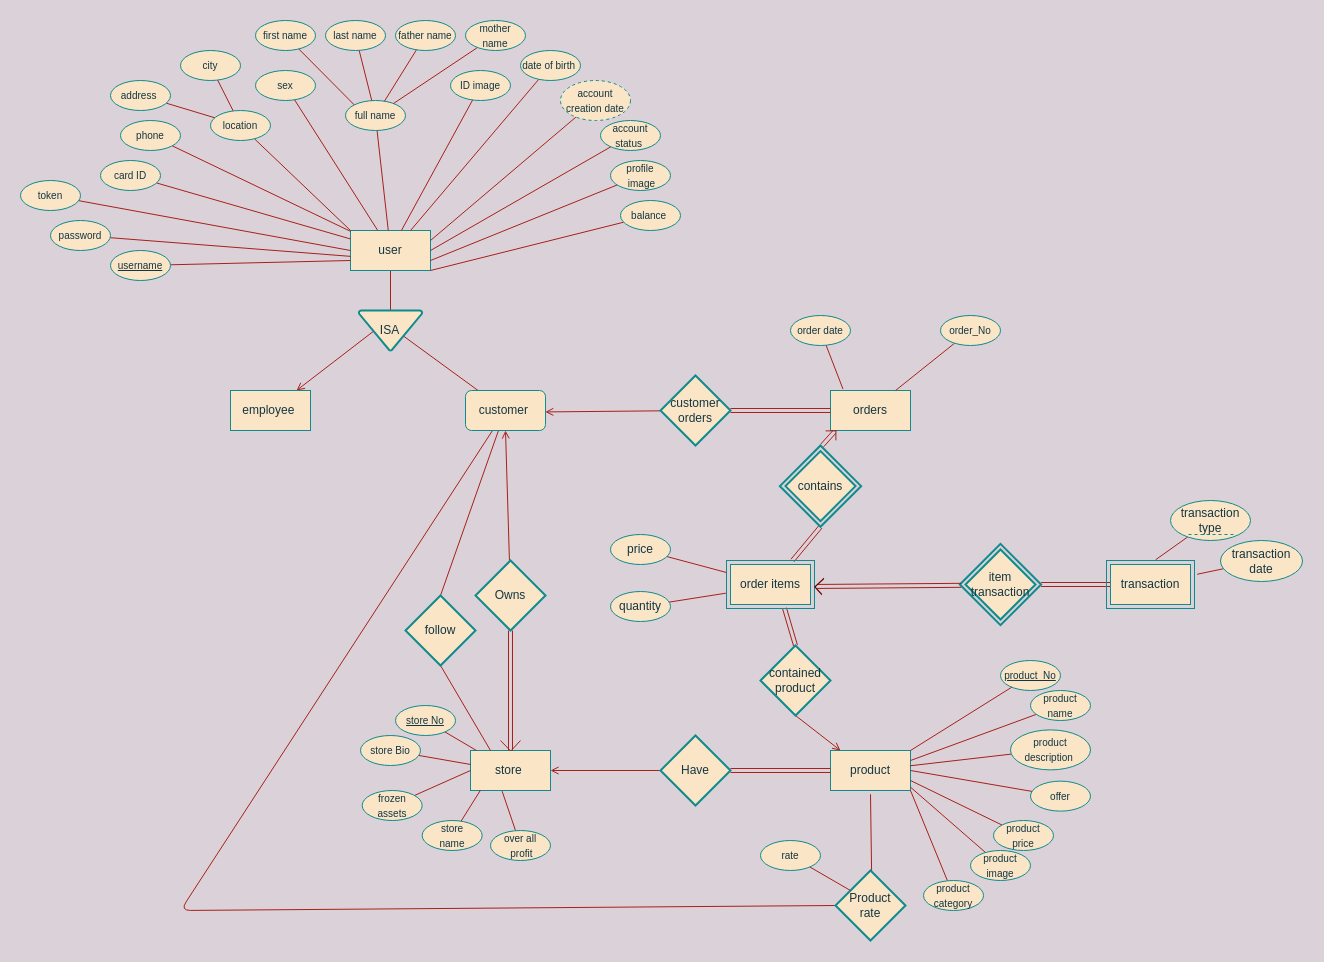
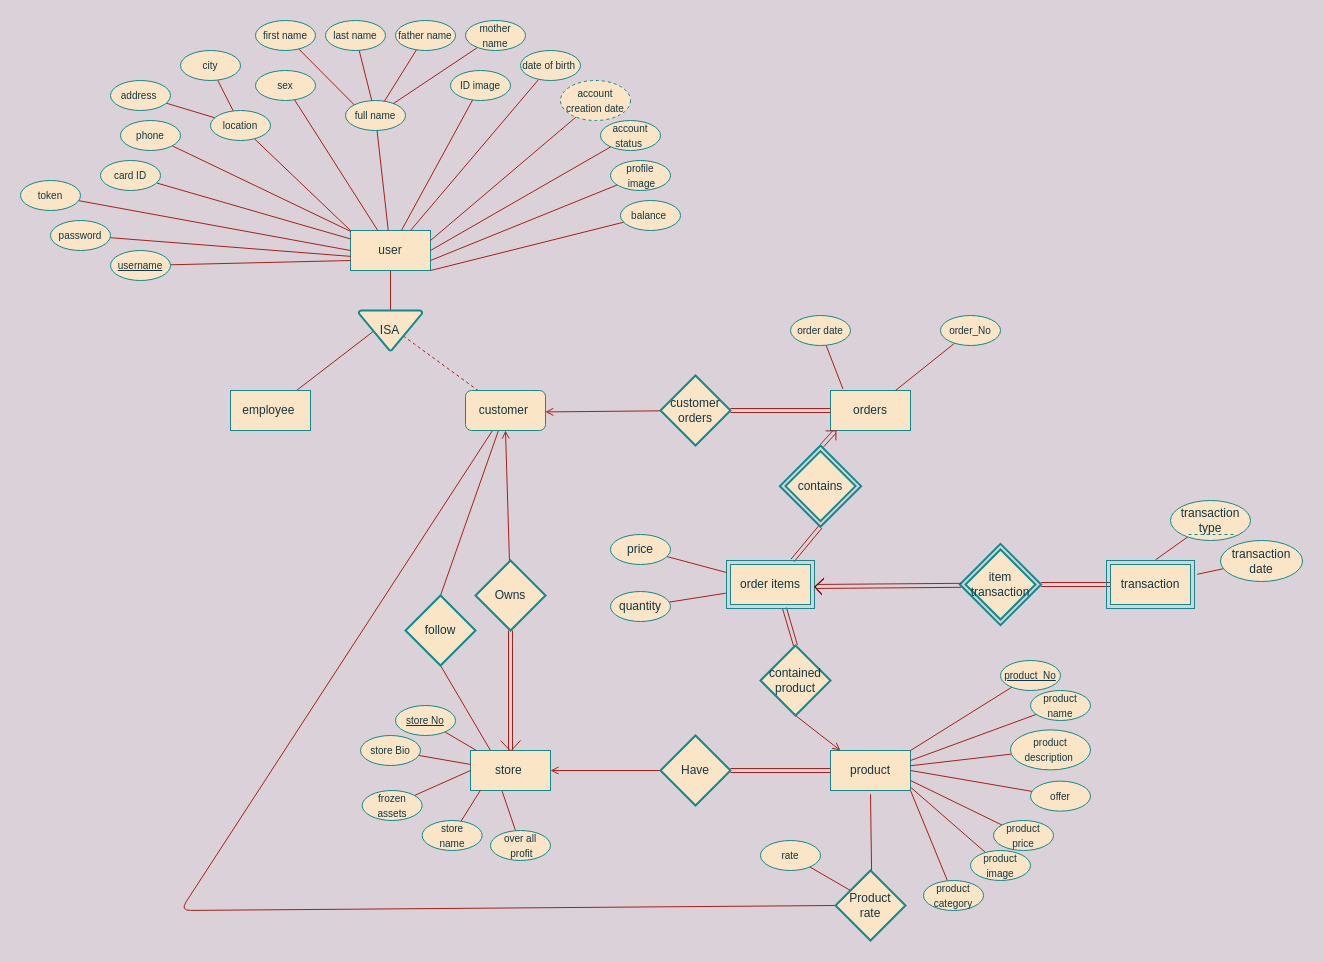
(441, 363) -> (441, 363)
(301, 387) -> (300, 387)
